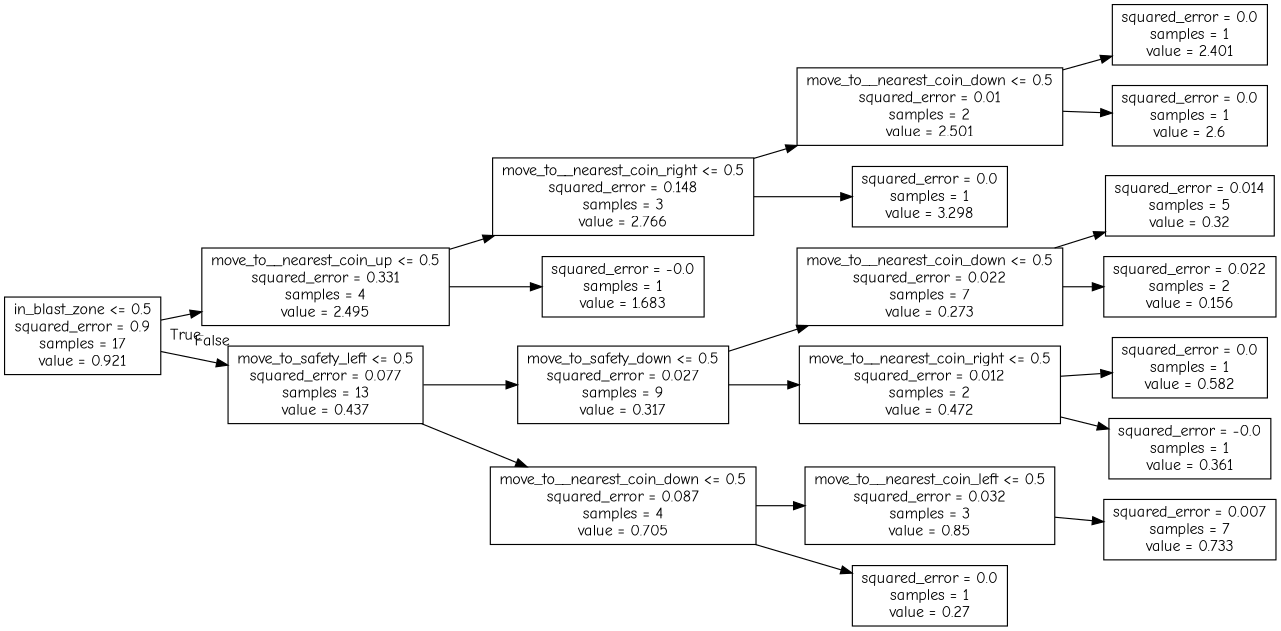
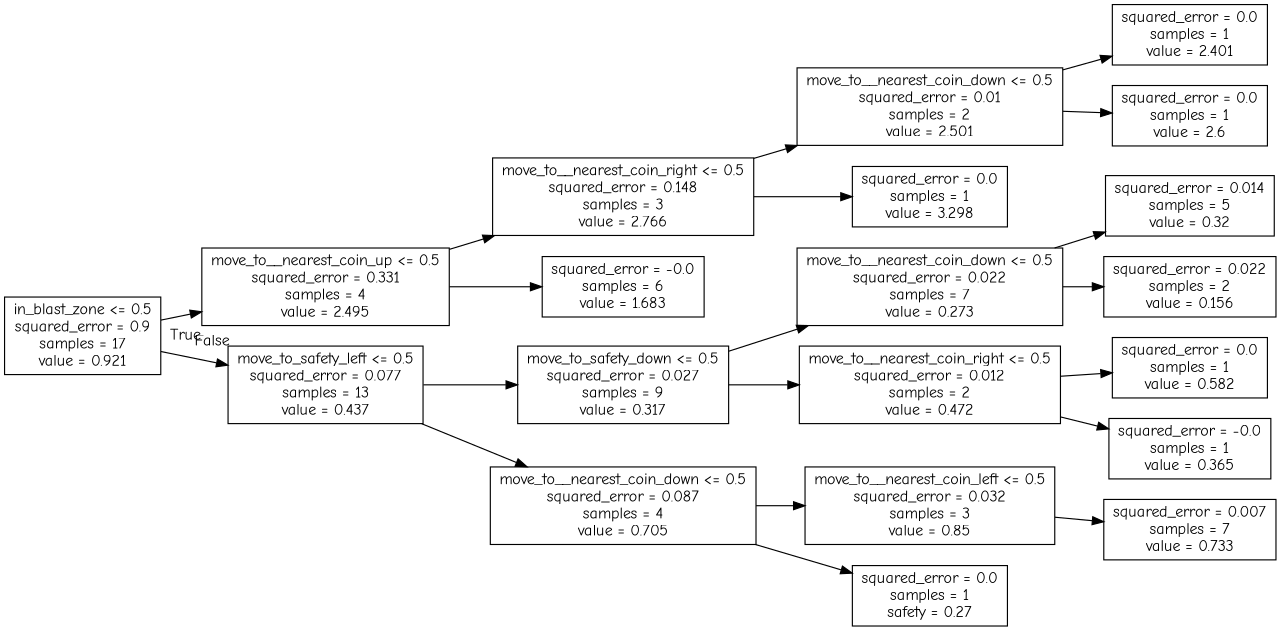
(623, 287) -> (623, 287)
(1190, 449) -> (1190, 449)
(930, 596) -> (930, 596)
